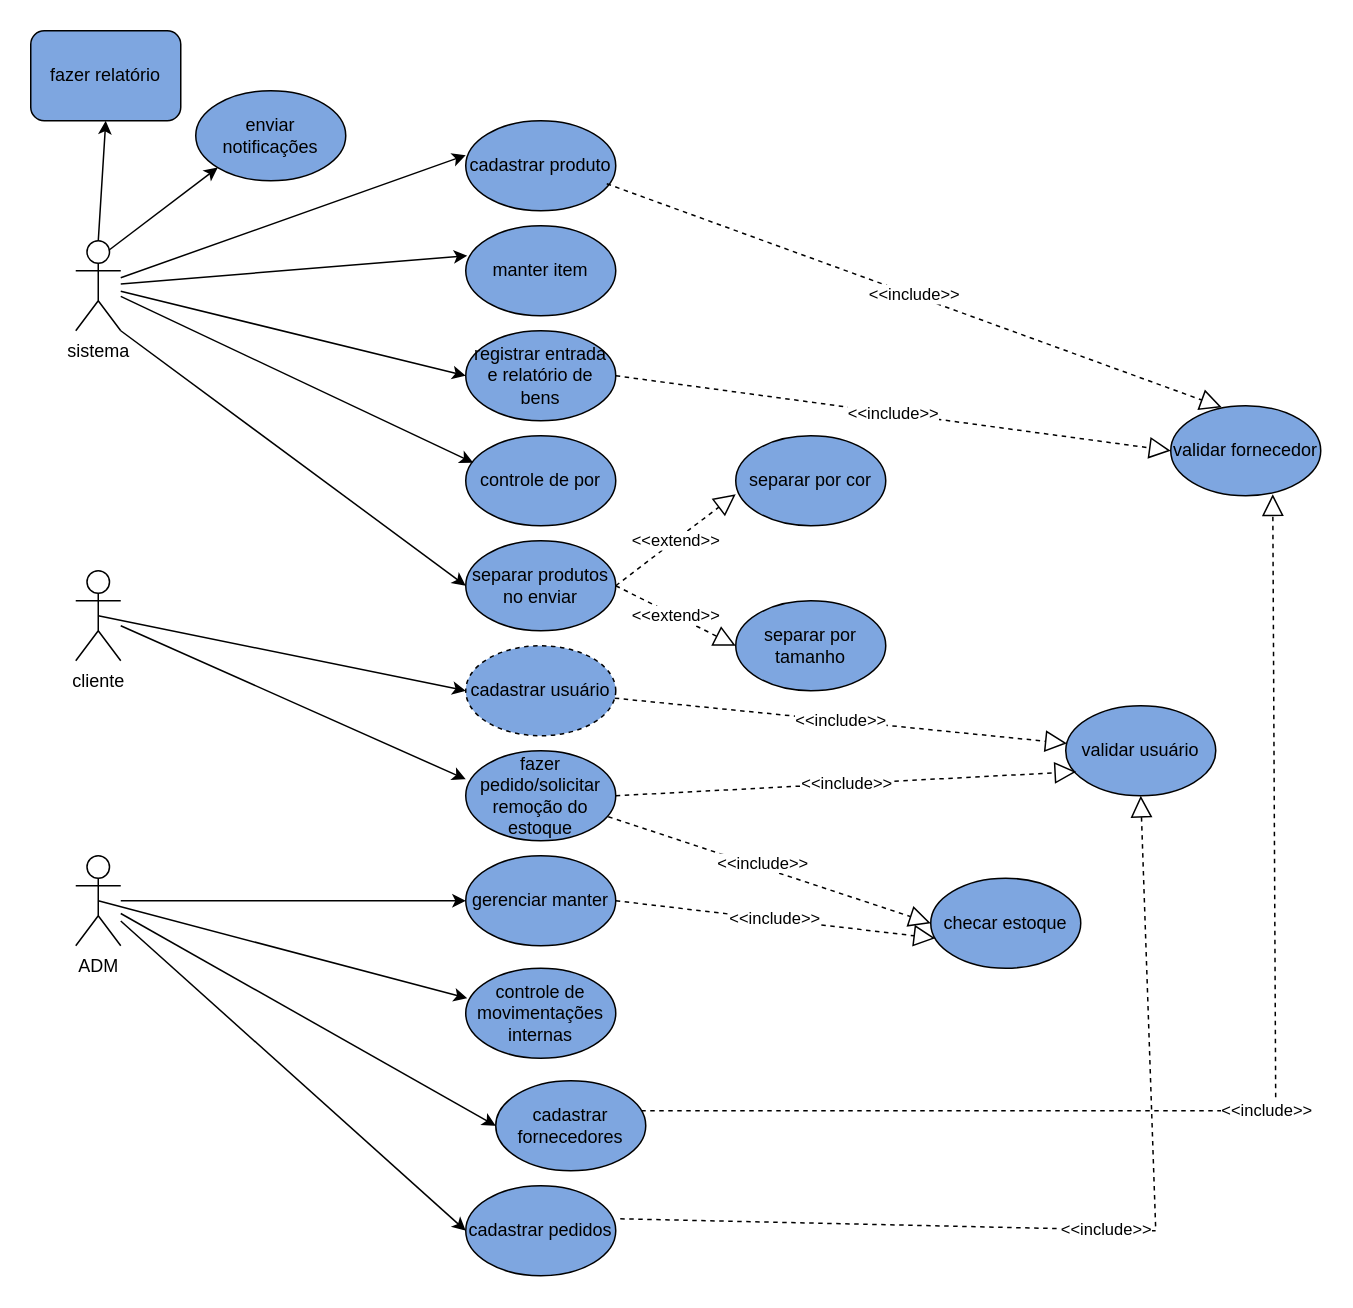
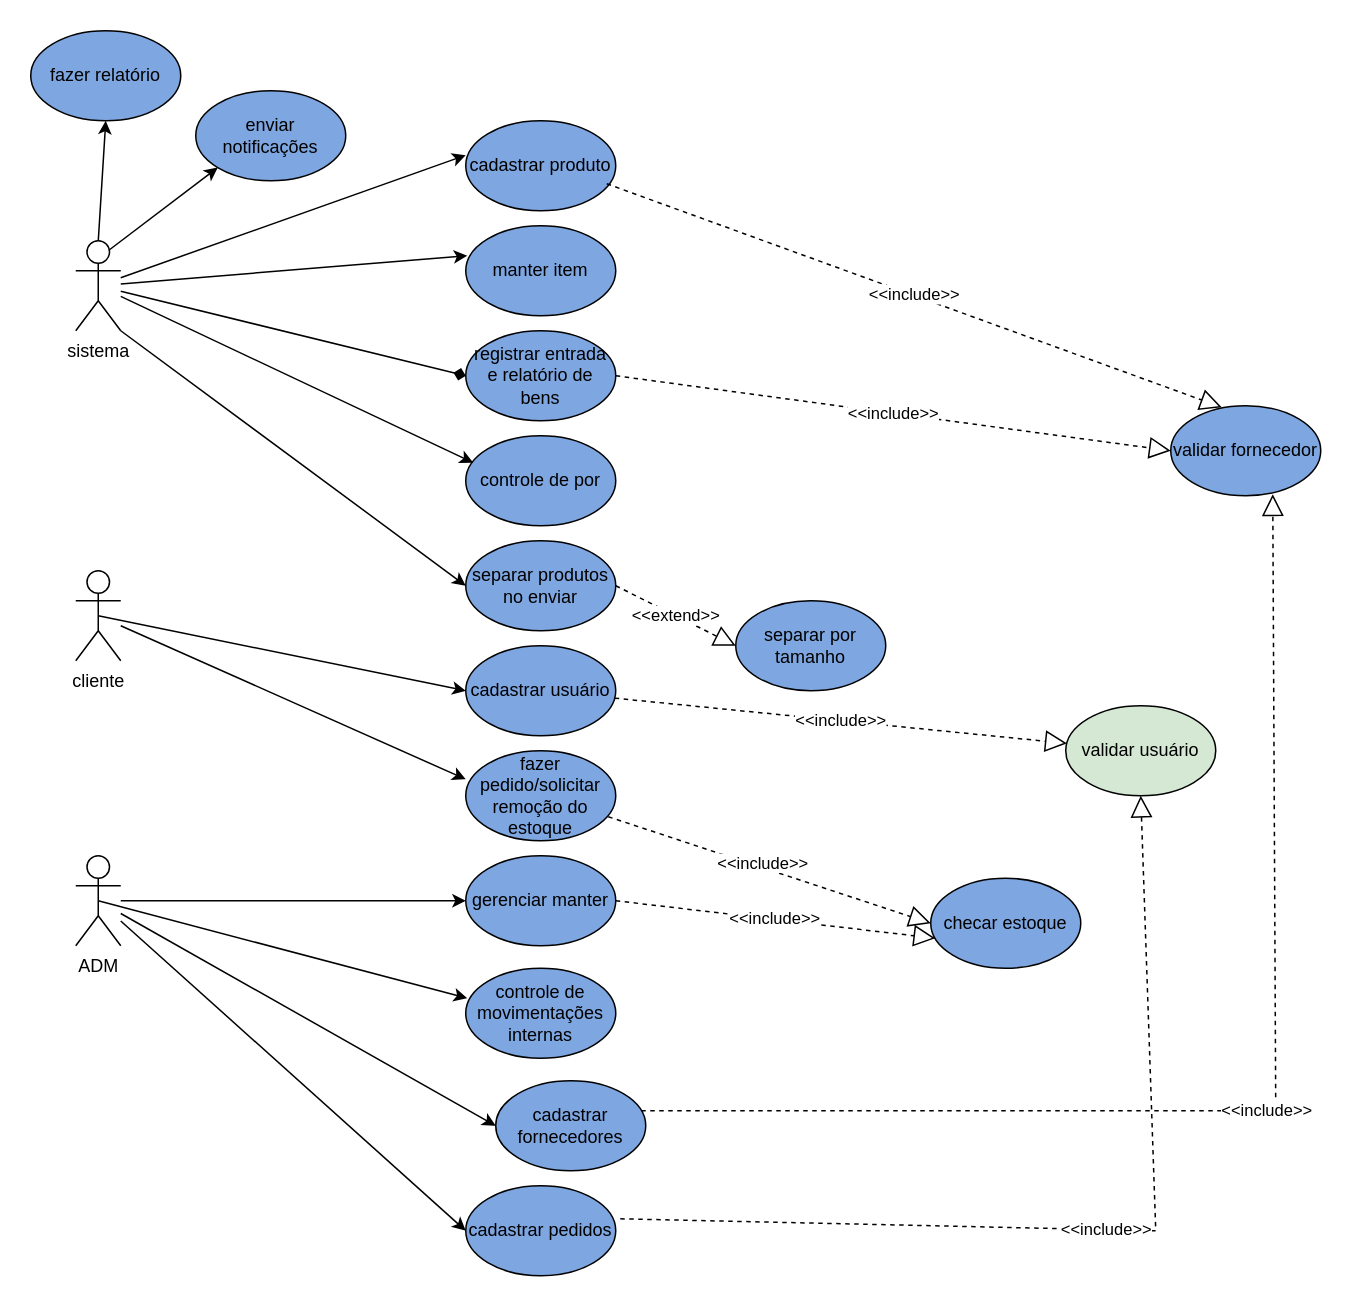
(106, 76) -> (106, 76)
(455, 373) -> (454, 373)
(811, 481) -> none
(669, 546) -> none
(541, 691) -> (541, 691)
(1141, 751) -> (1141, 751)
(835, 784) -> none
